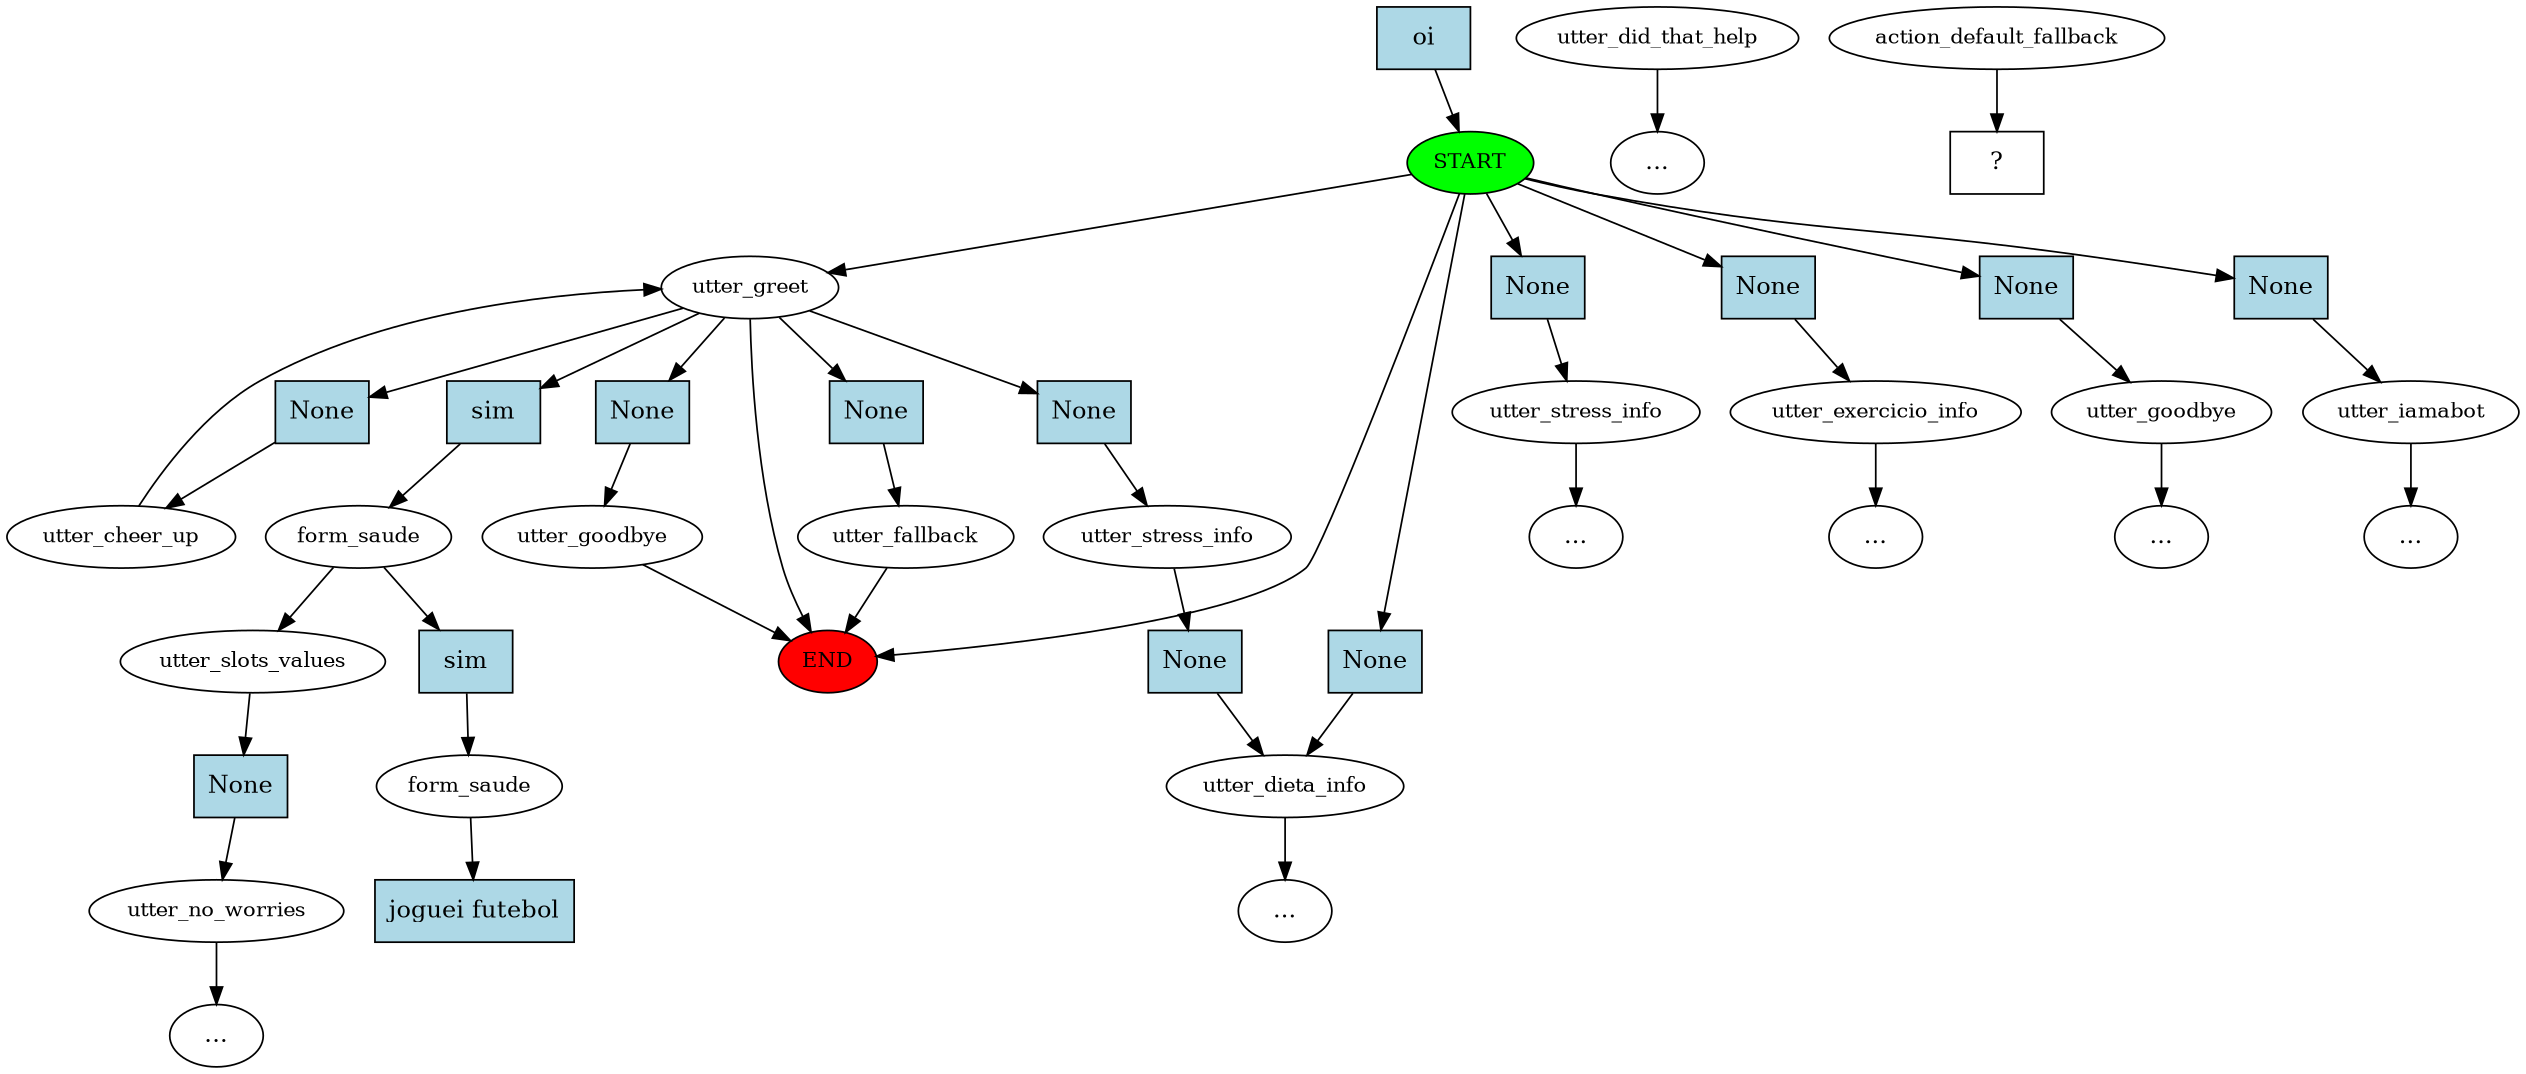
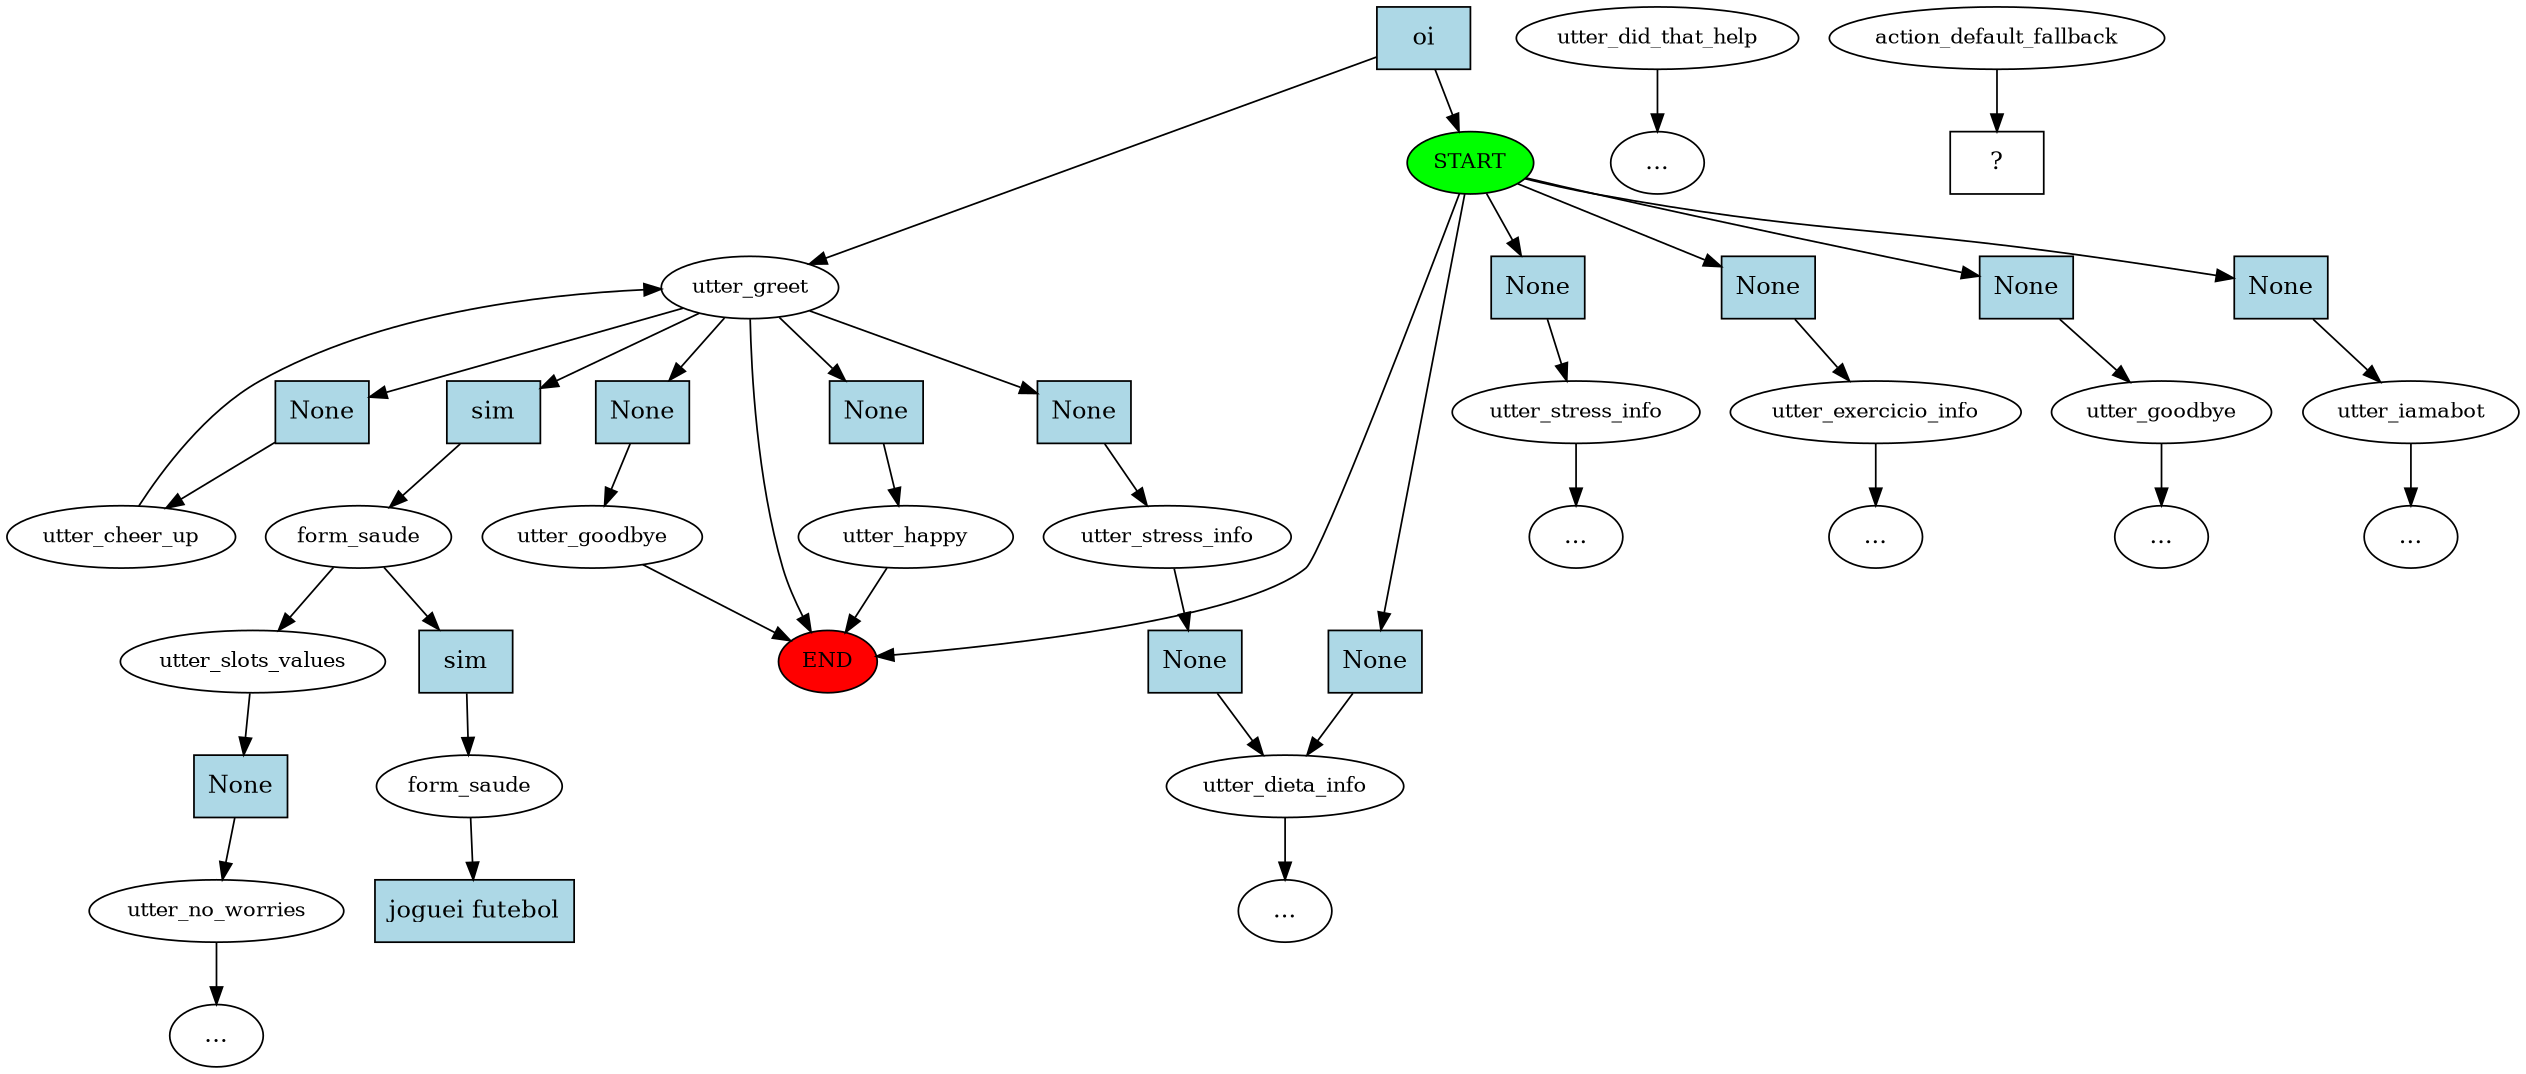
(1128, 222) -> (1101, 158)
(906, 537) -> (906, 537)
